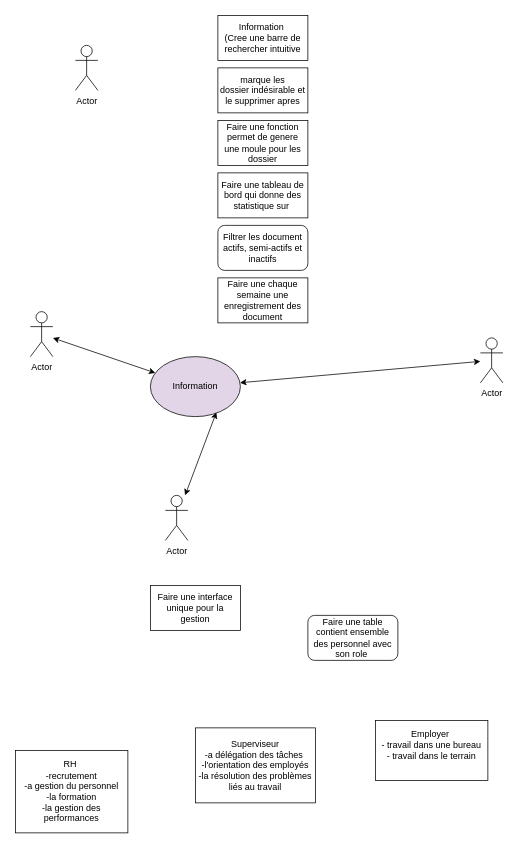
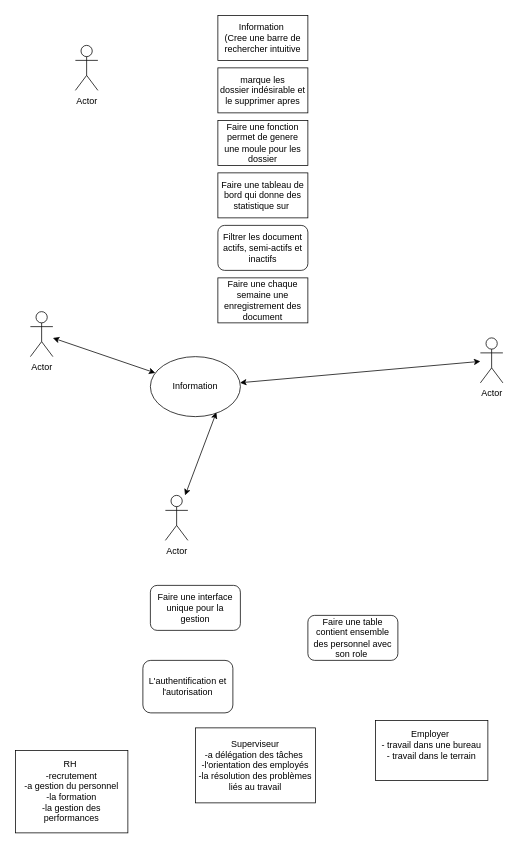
(195, 387) -> (195, 387)
(195, 608) -> (195, 608)
none -> (188, 687)
